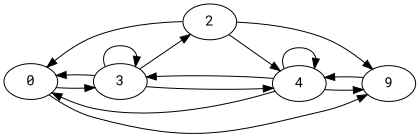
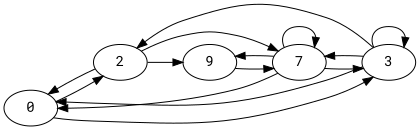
(299, 84) -> (299, 62)
(202, 133) -> (76, 92)
